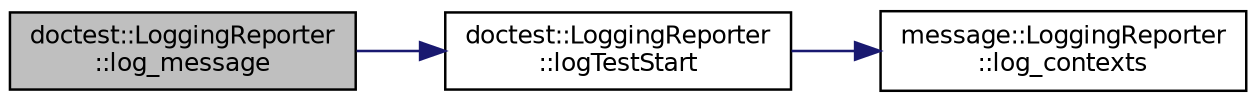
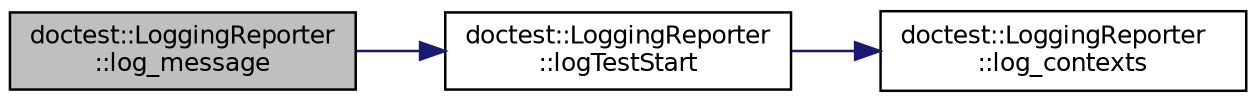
(1063, 51) -> (1063, 51)
